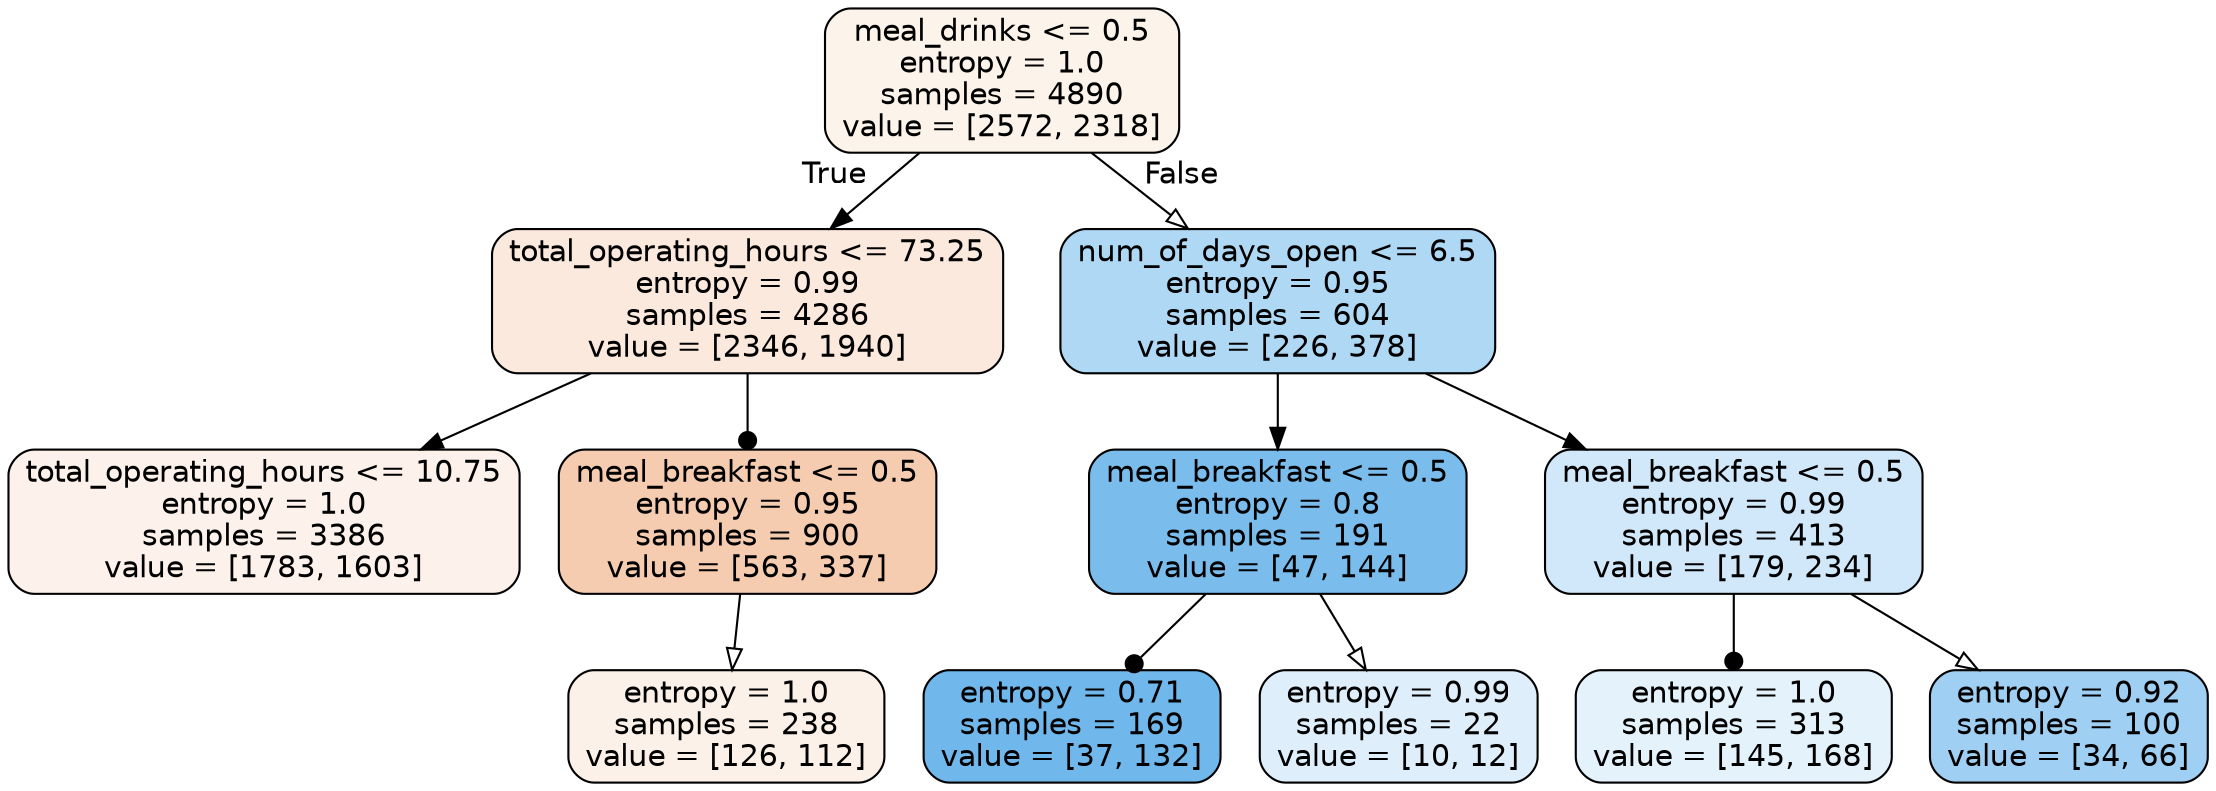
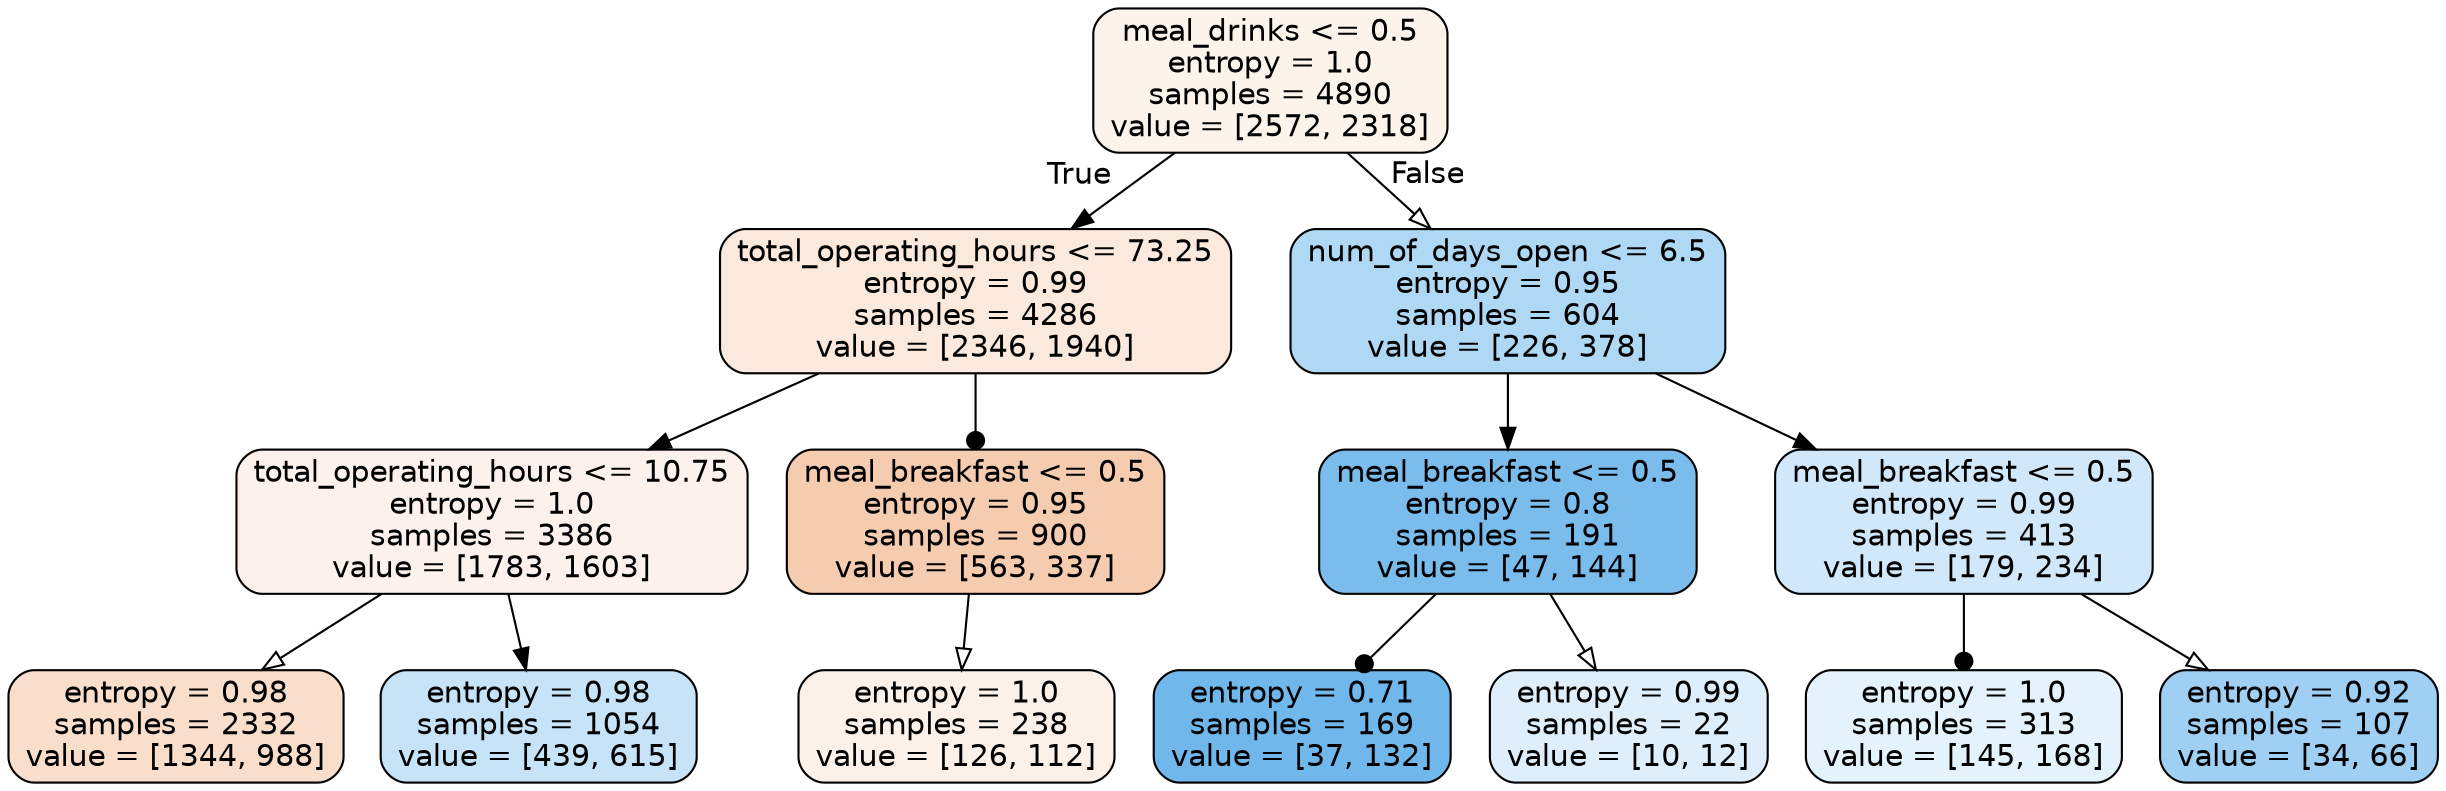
none -> (176, 726)
none -> (539, 726)
(2069, 726) -> (2299, 726)
